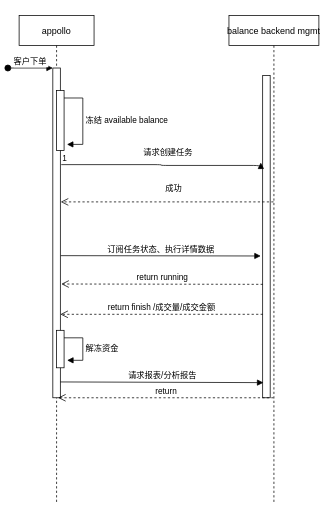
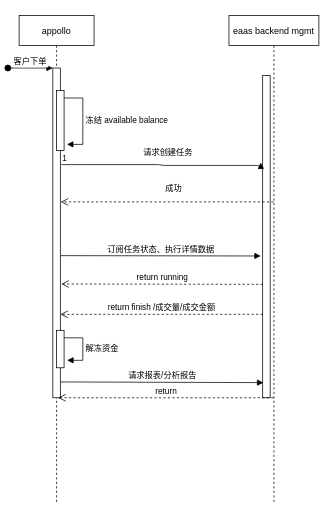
(274, 31) -> (274, 31)
